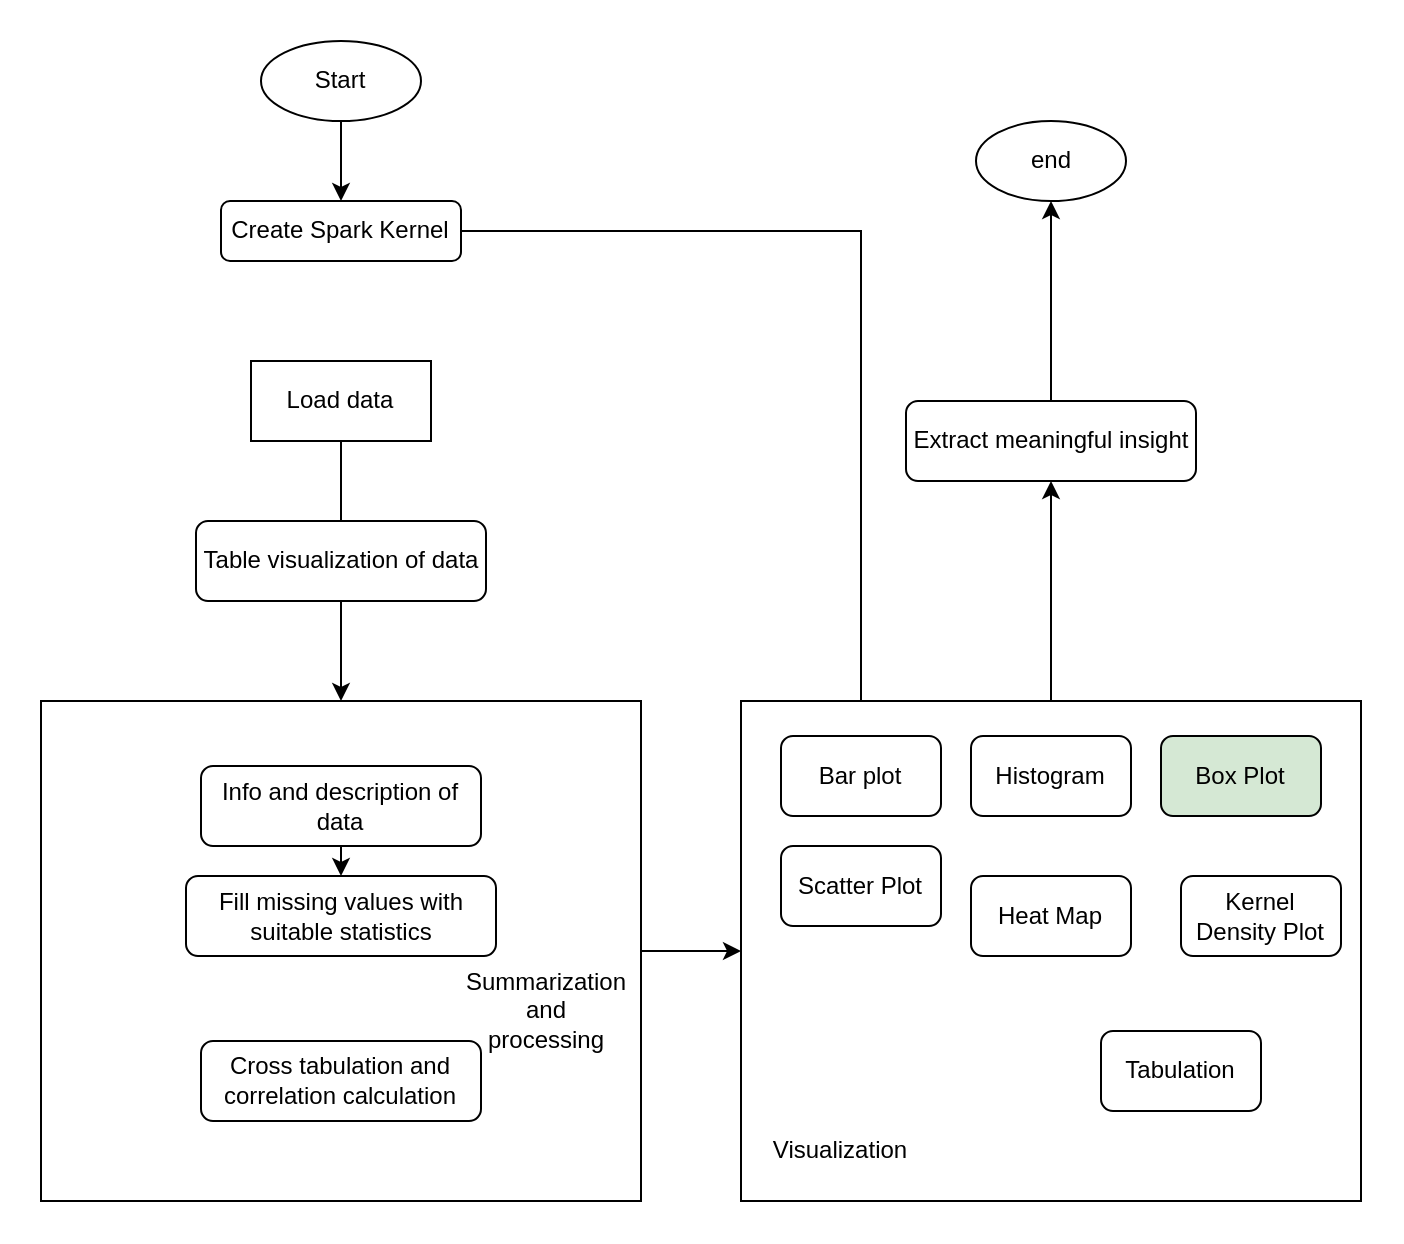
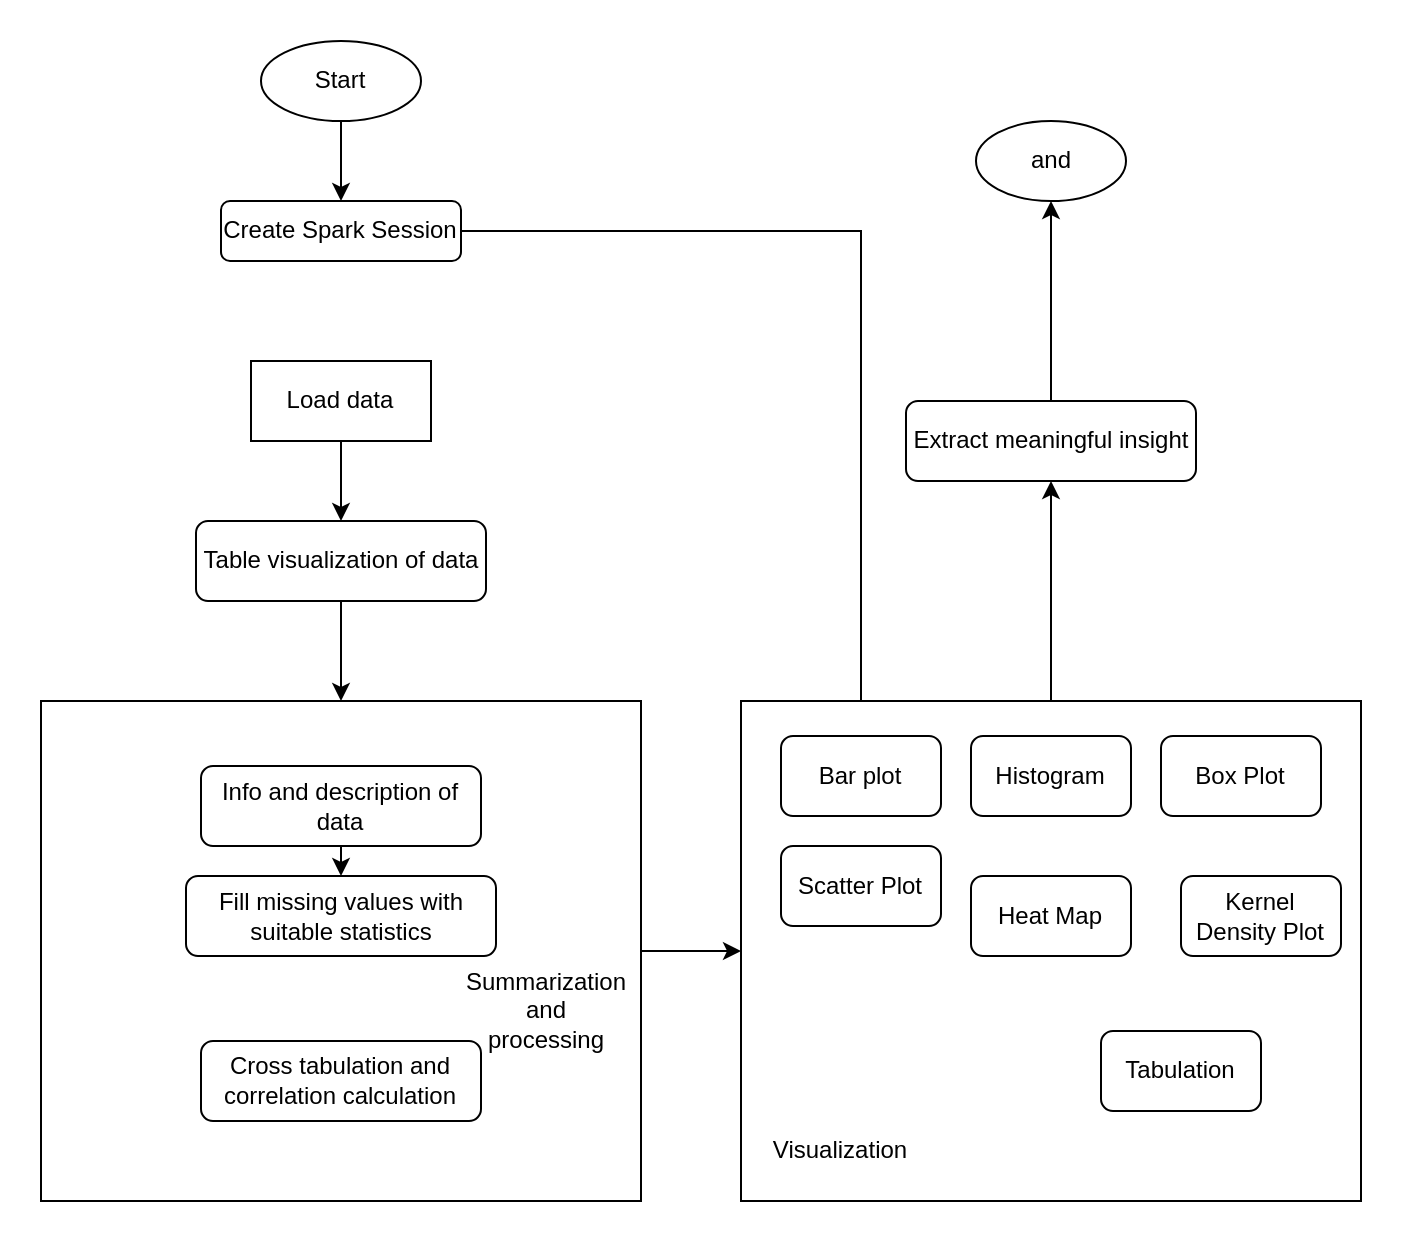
(1052, 161) -> (1052, 161)
(341, 231) -> (341, 231)
(341, 511) -> (341, 506)
(1241, 776) -> (1241, 776)
